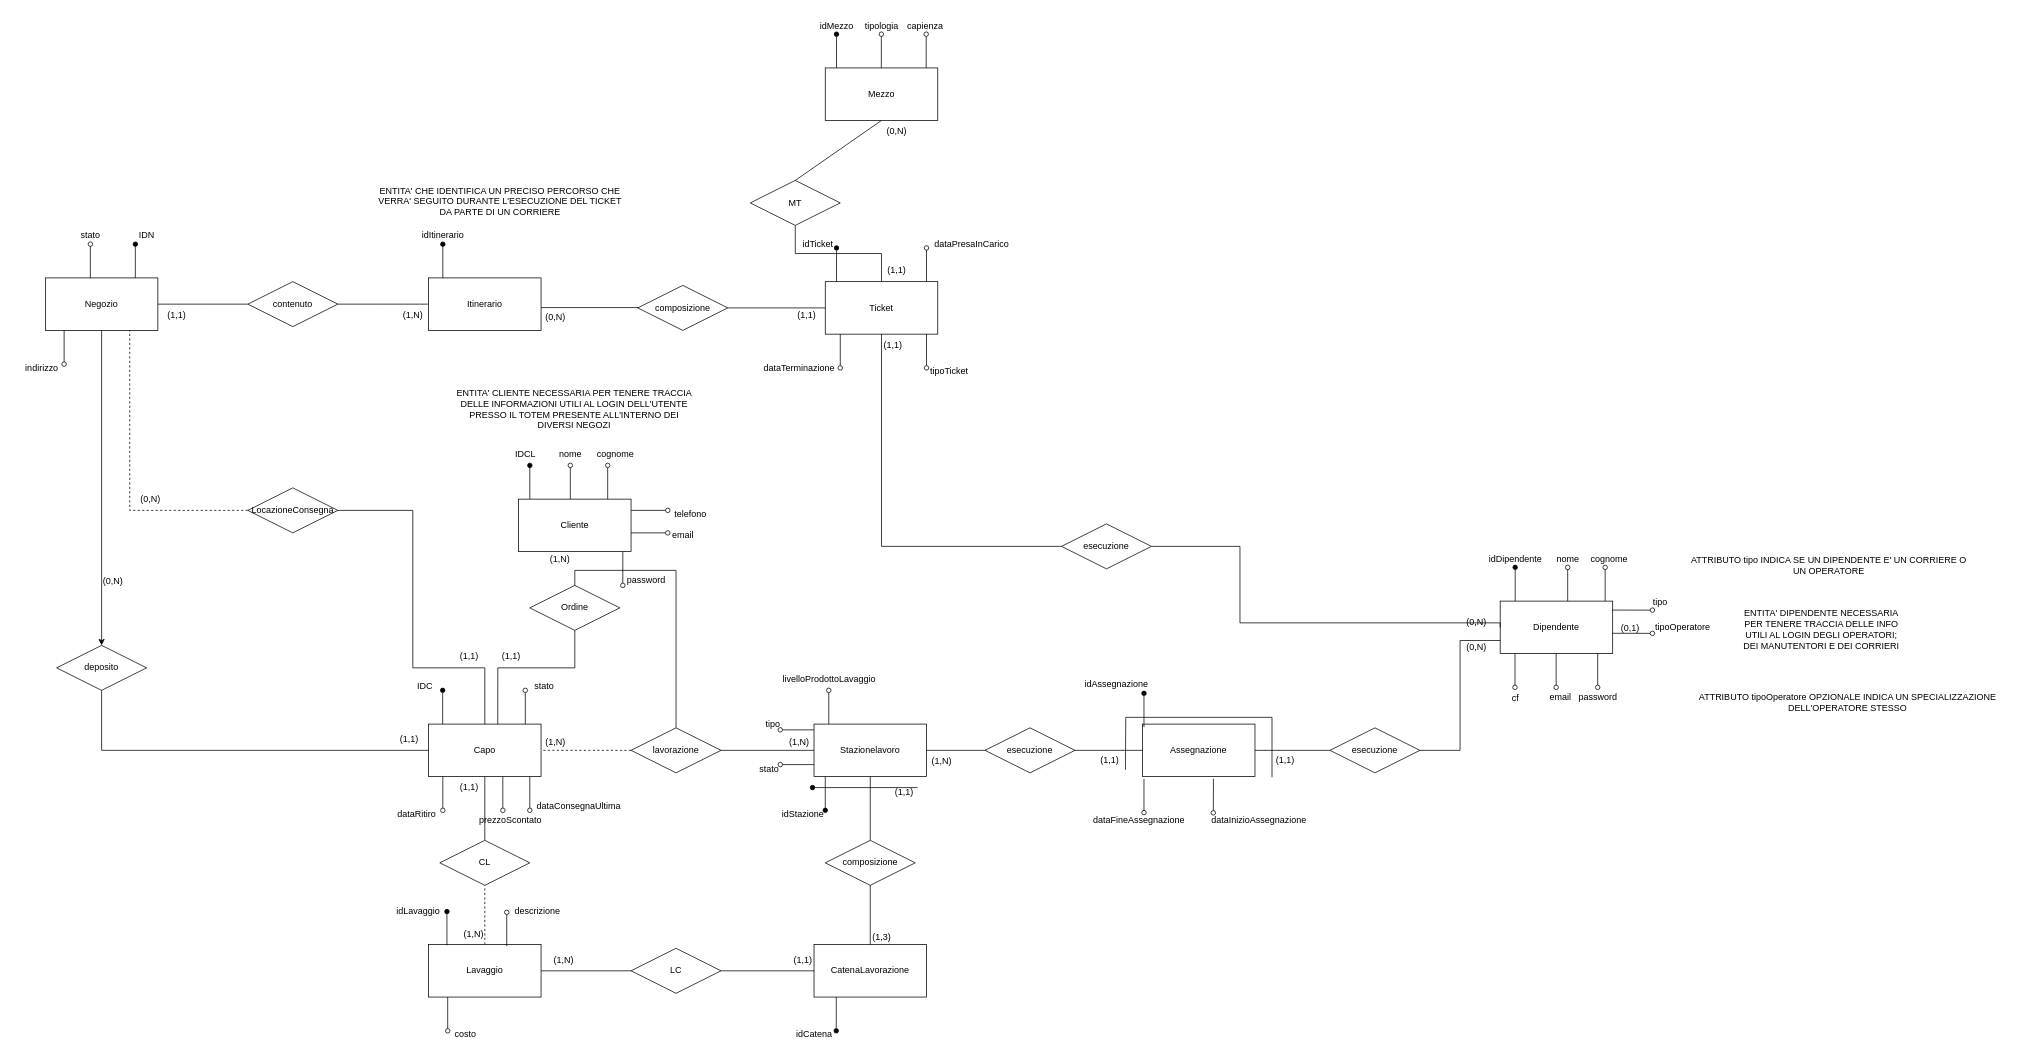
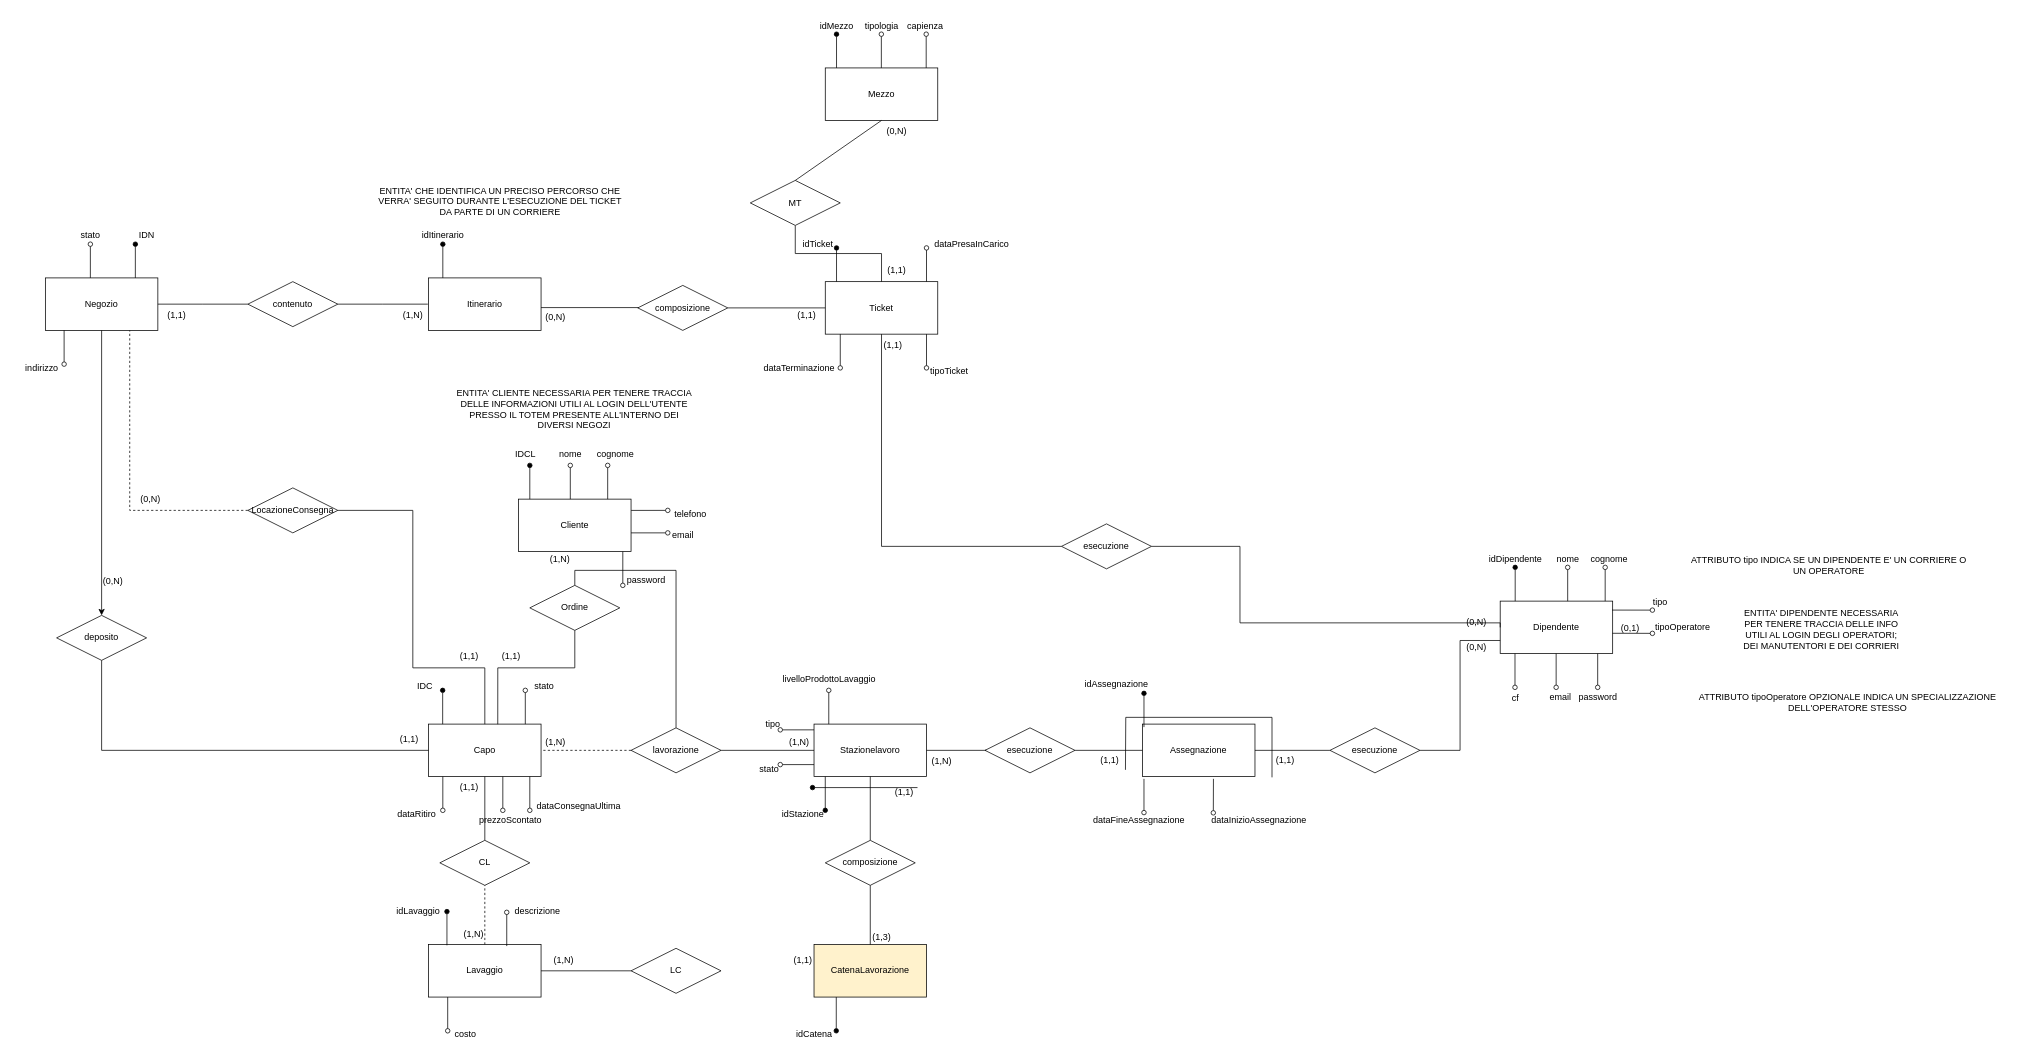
(102, 668) -> (102, 638)
(767, 971) -> none
(870, 971) -> (870, 971)
